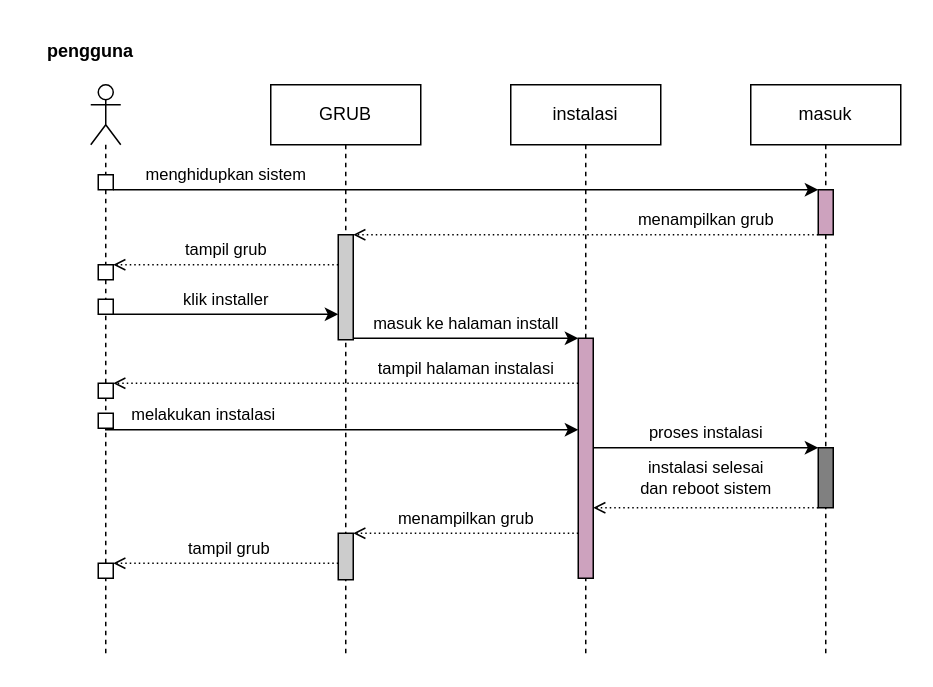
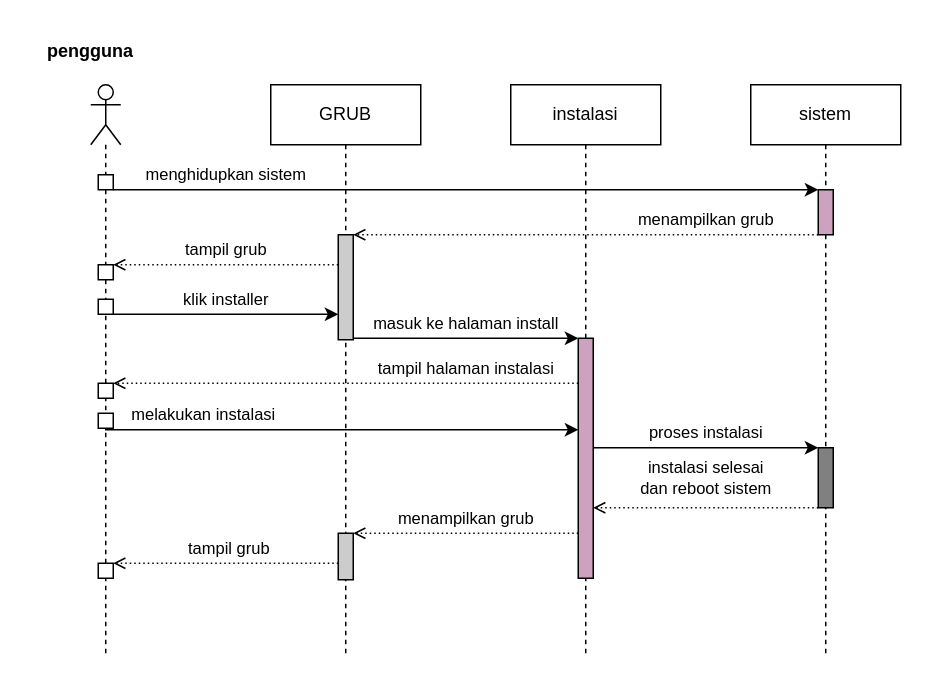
(826, 115) -> (826, 115)
